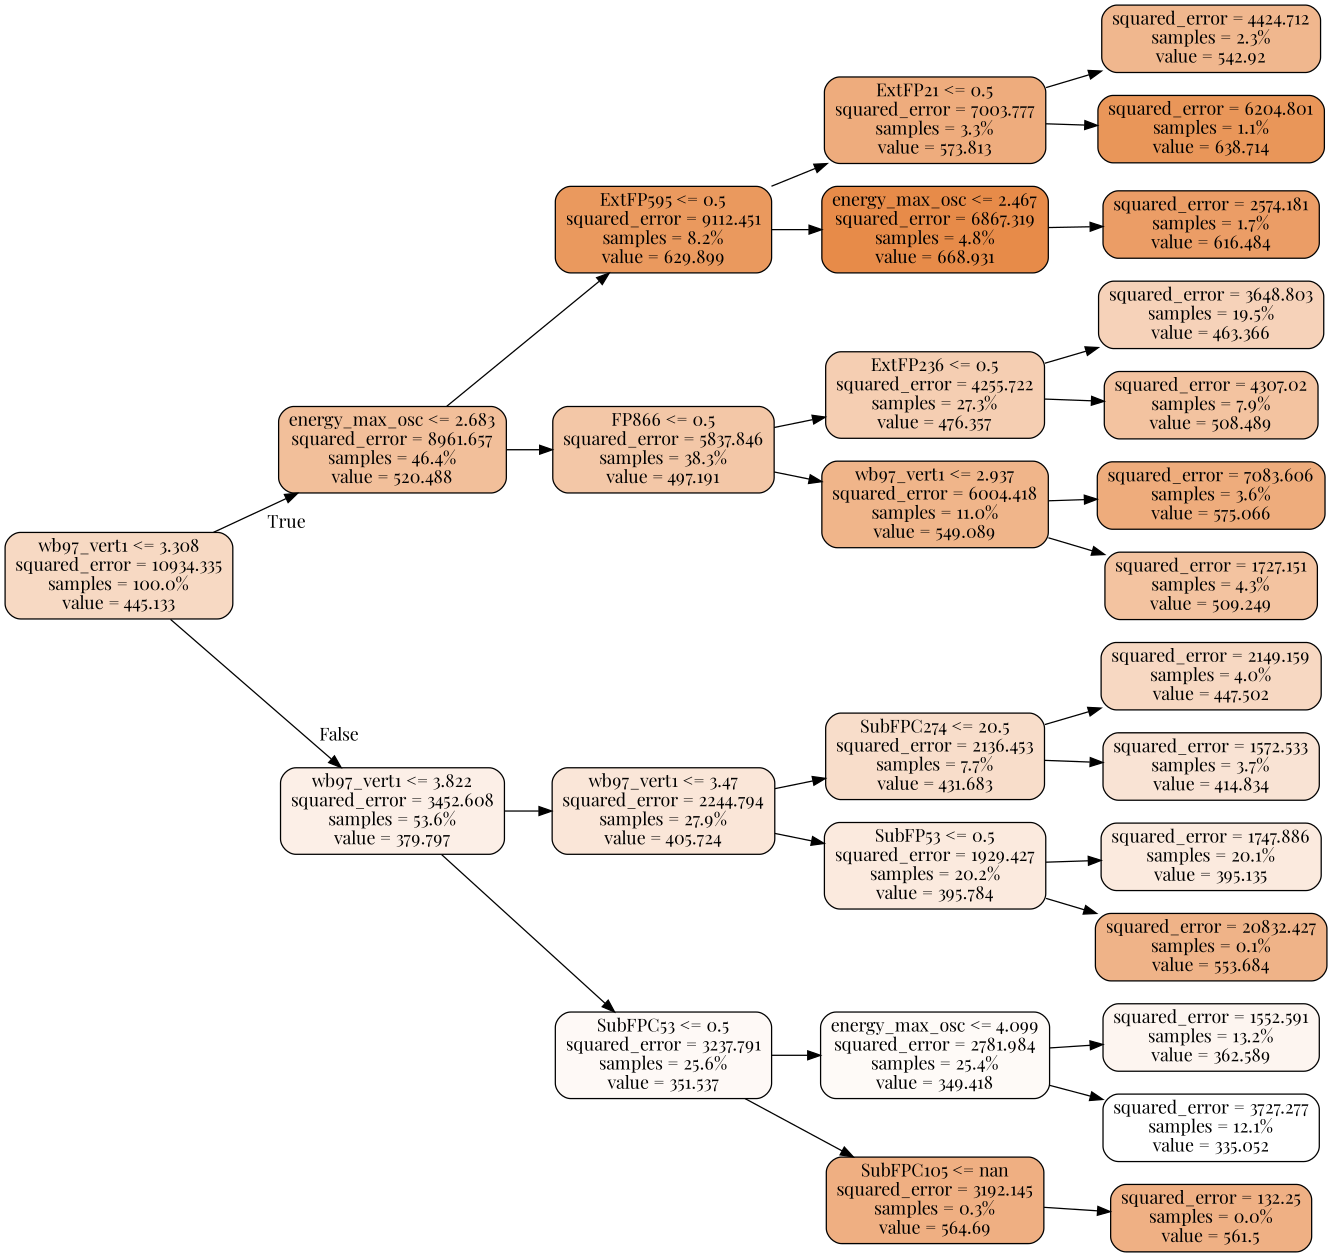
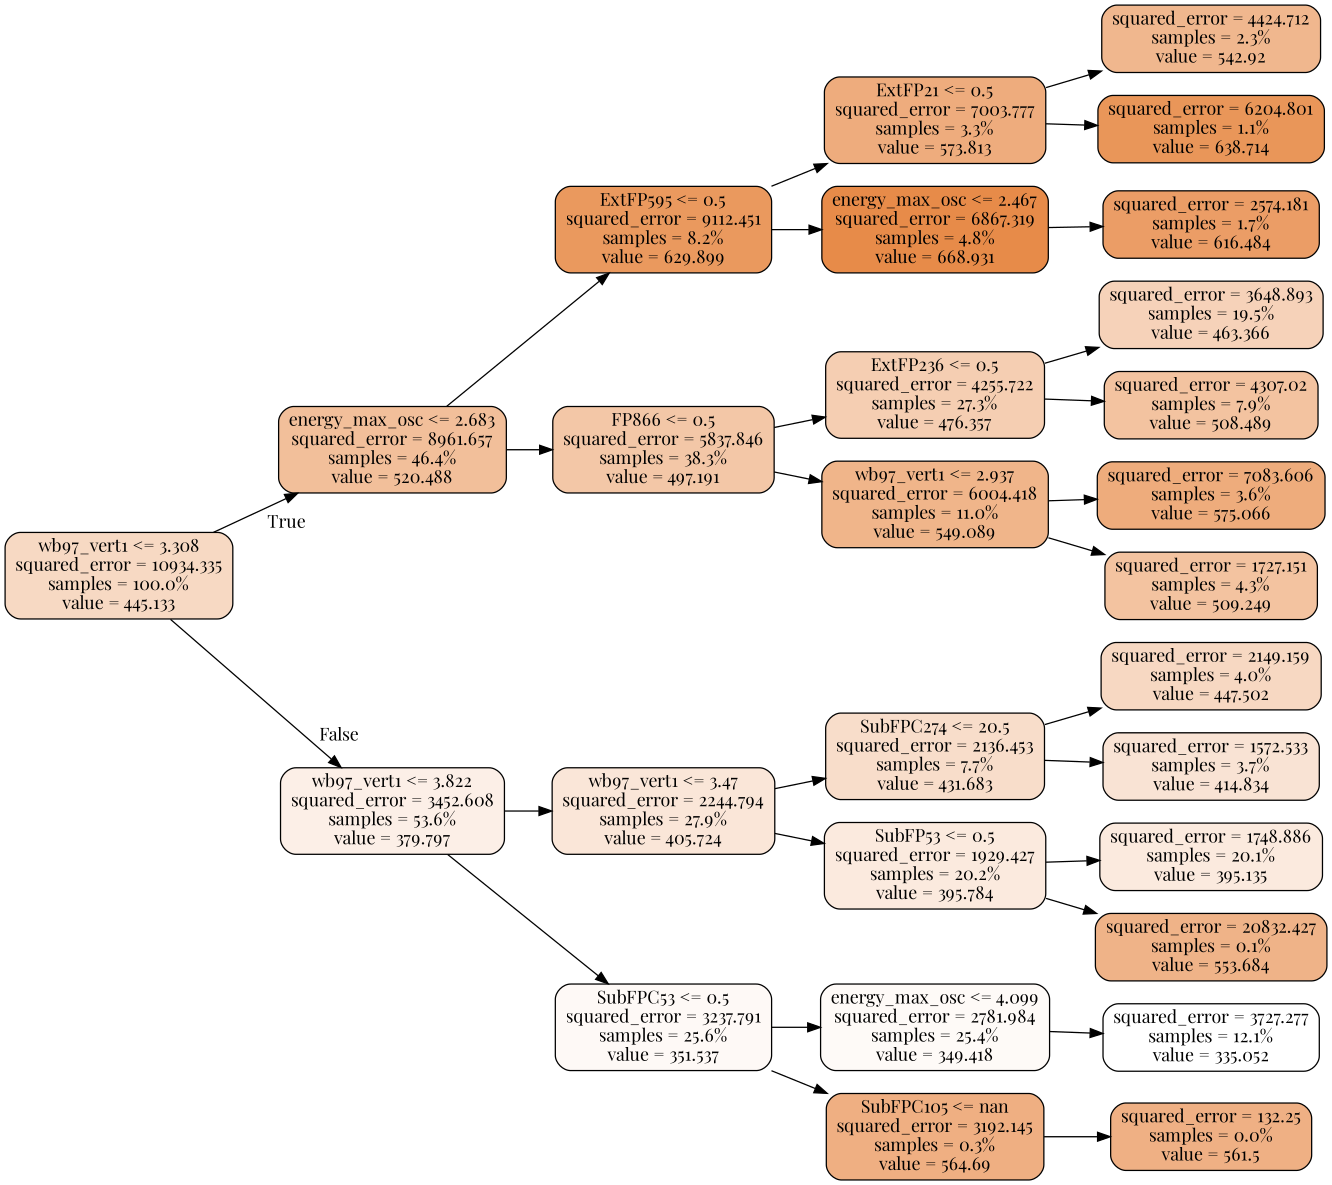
(1211, 315) -> (1211, 315)
(1211, 857) -> (1211, 857)
(1211, 1037) -> none
